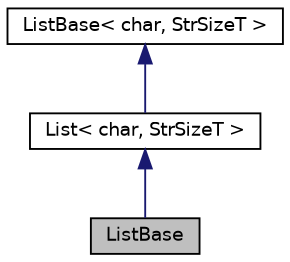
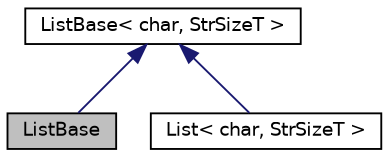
(145, 193) -> (106, 85)
